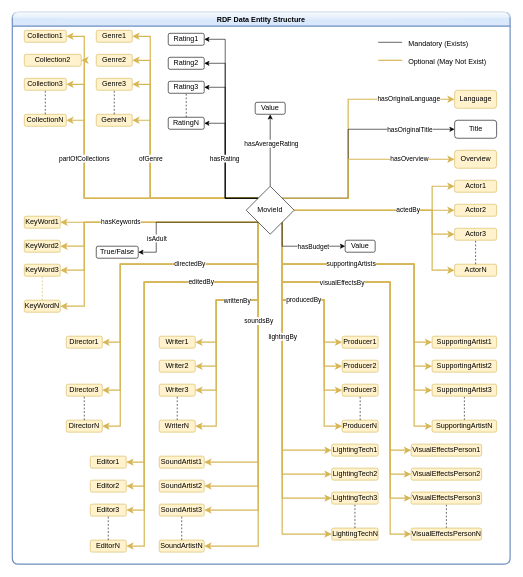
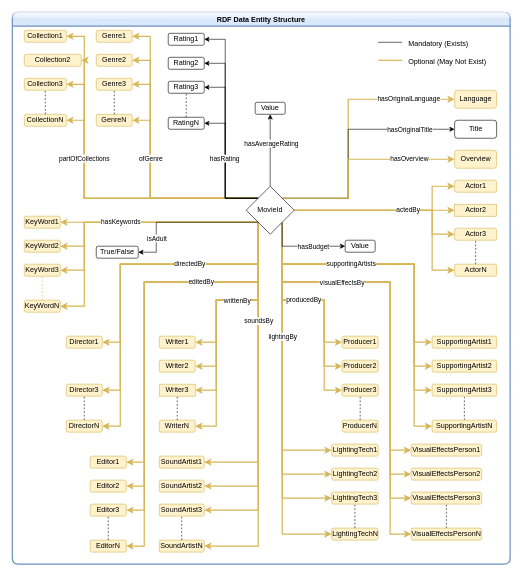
(476, 210) -> (476, 210)
(177, 390) -> (177, 390)
(324, 415) -> none
